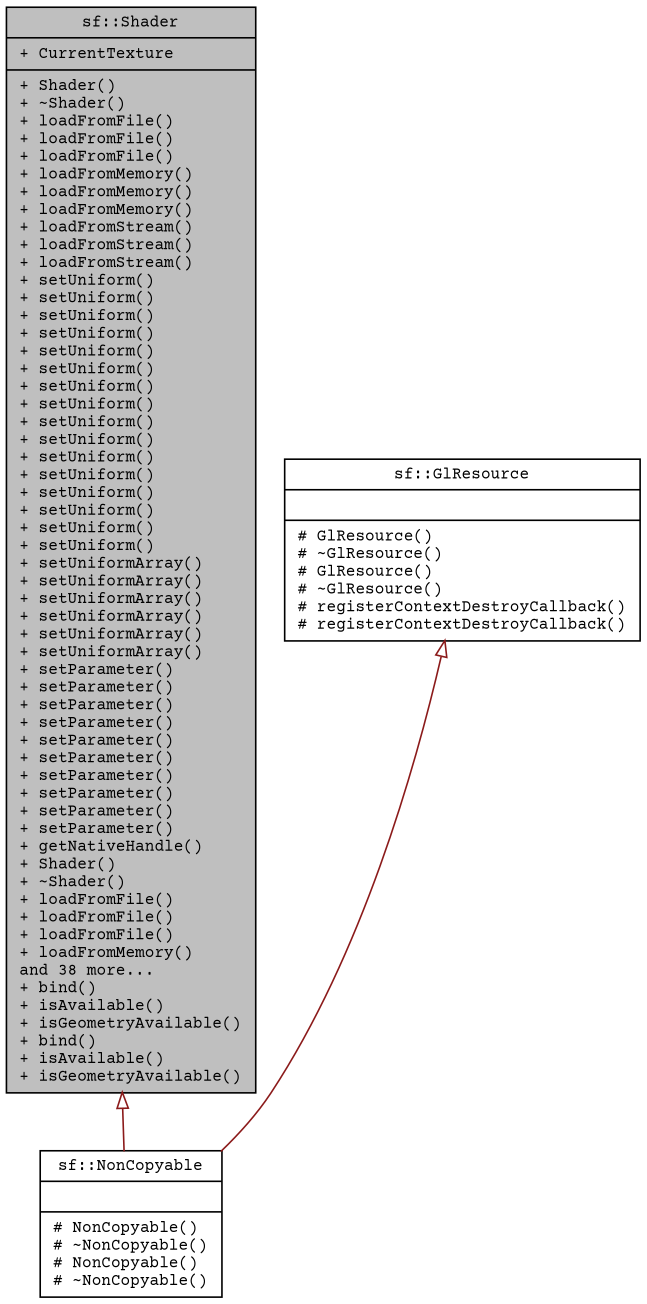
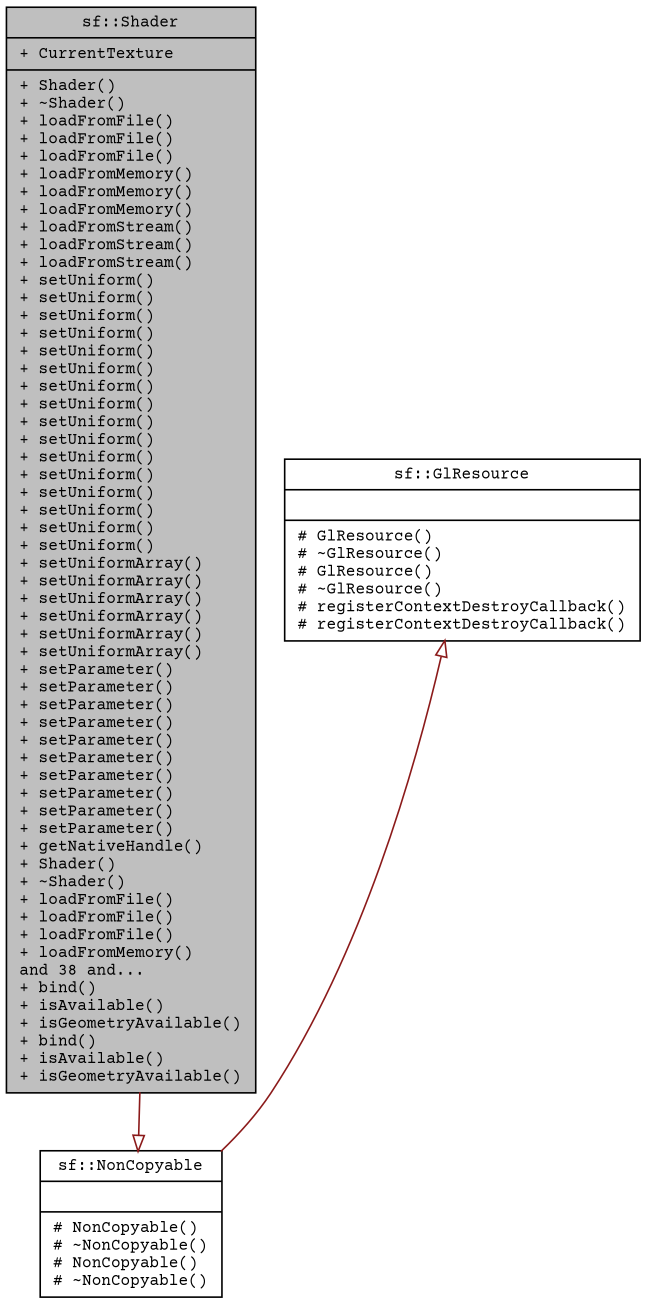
(88, 970) -> (83, 970)
(123, 1130) -> (139, 1114)
